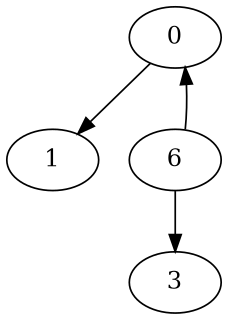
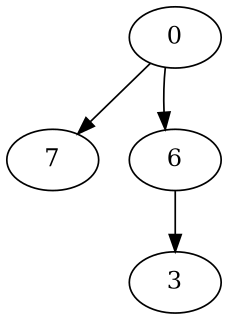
(187, 107) -> (164, 90)
(53, 160) -> (53, 160)
